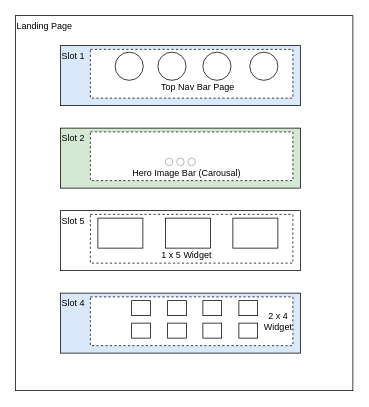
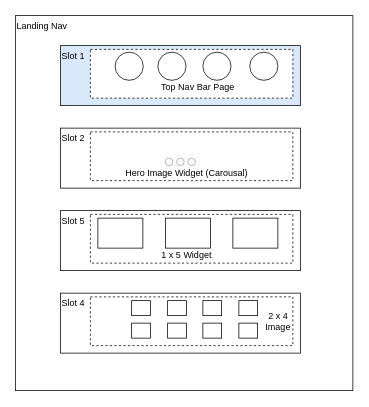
(45, 26) -> (42, 26)
(75, 139) -> (75, 139)
(187, 173) -> (187, 173)
(75, 304) -> (75, 304)
(278, 321) -> (278, 321)
